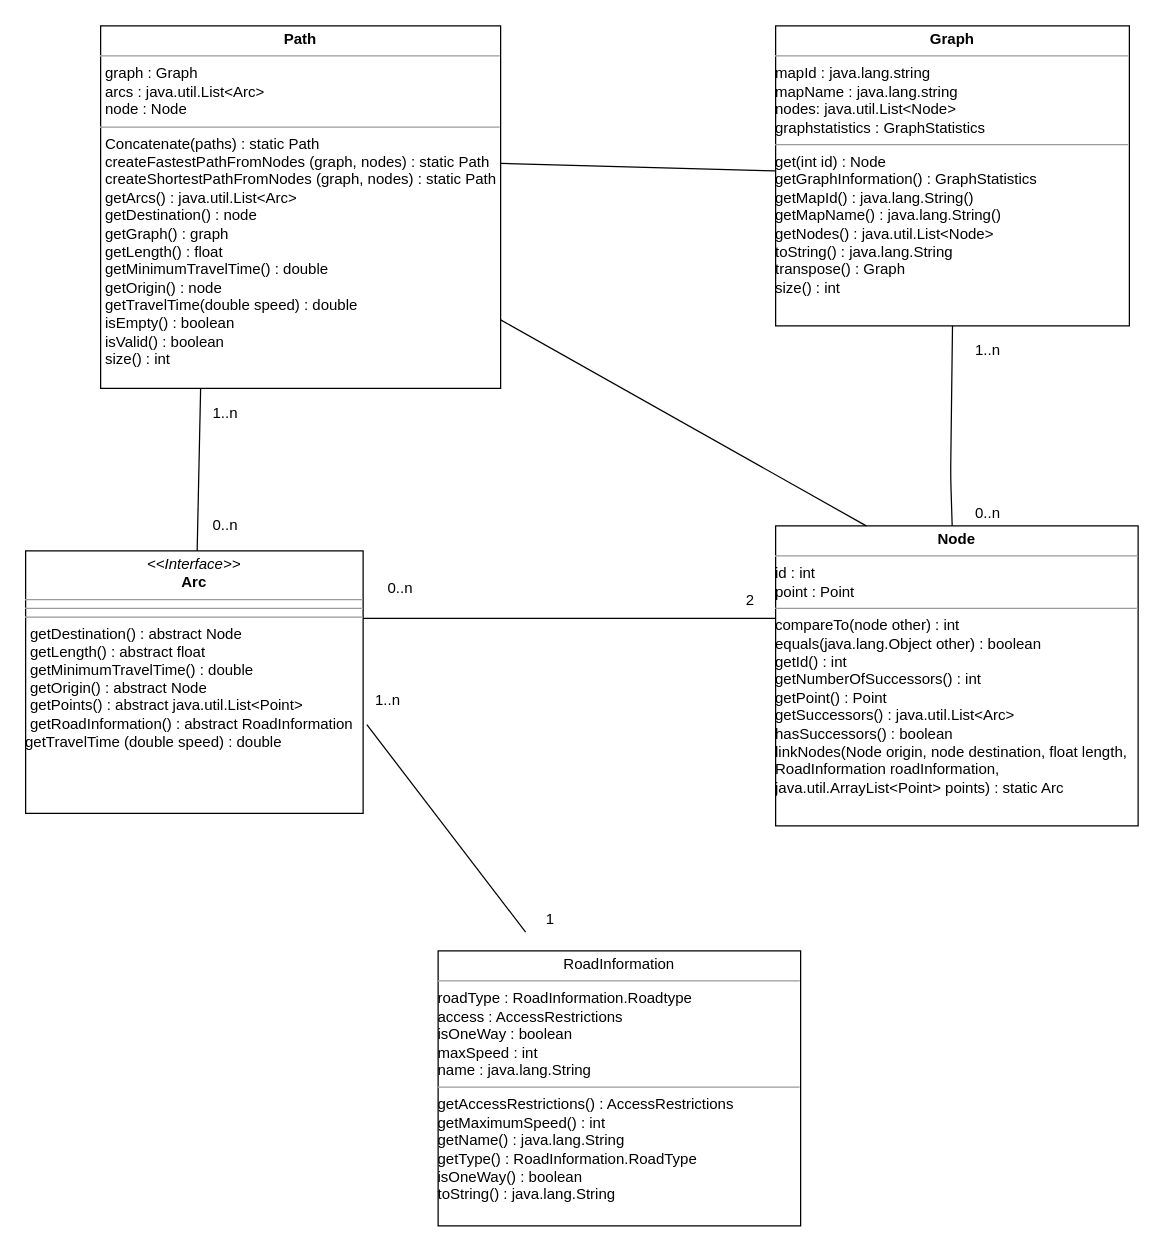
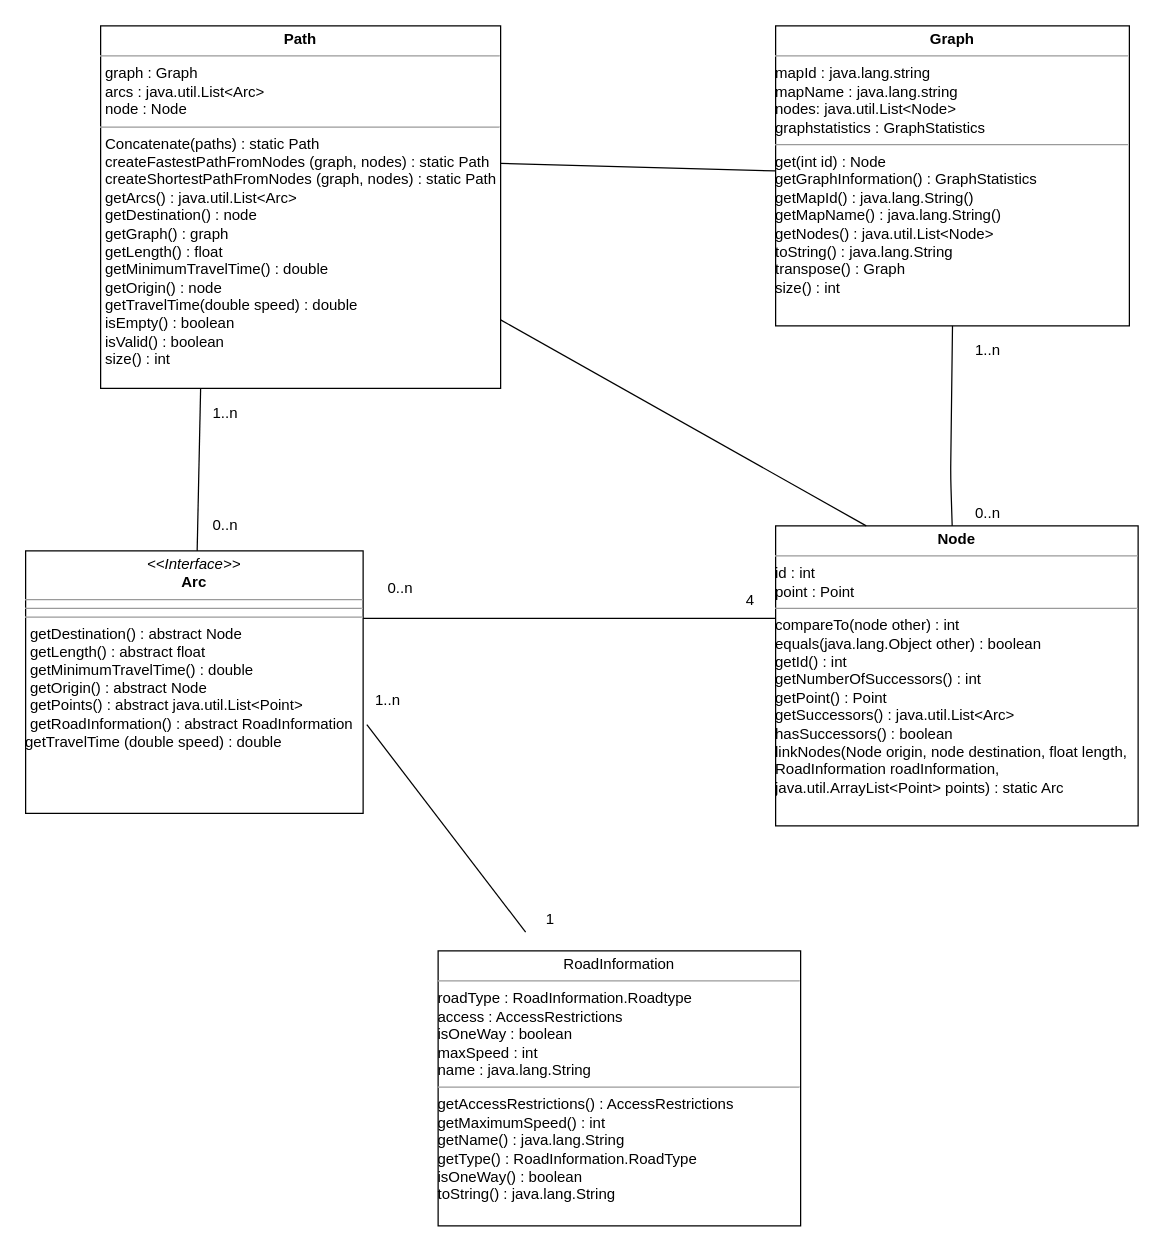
(751, 601) -> (751, 601)
